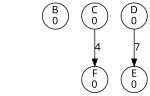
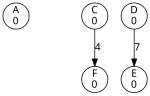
none -> (16, 16)
(55, 16) -> none
